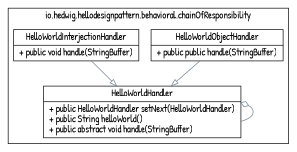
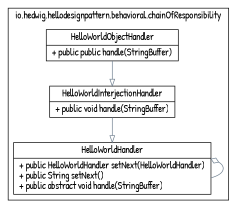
(188, 71) -> (112, 70)
(96, 119) -> (62, 176)
